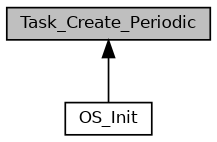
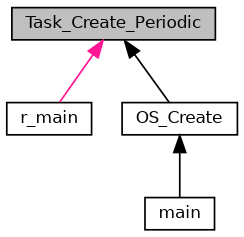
none -> (49, 119)
(109, 119) -> (180, 119)
none -> (180, 214)
